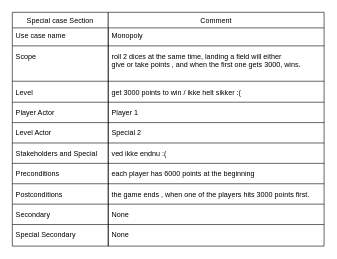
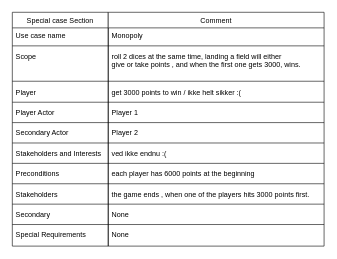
(25, 92) -> (27, 92)
(36, 133) -> (45, 133)
(127, 133) -> (126, 133)
(59, 154) -> (65, 154)
(42, 194) -> (39, 194)
(47, 235) -> (52, 235)
